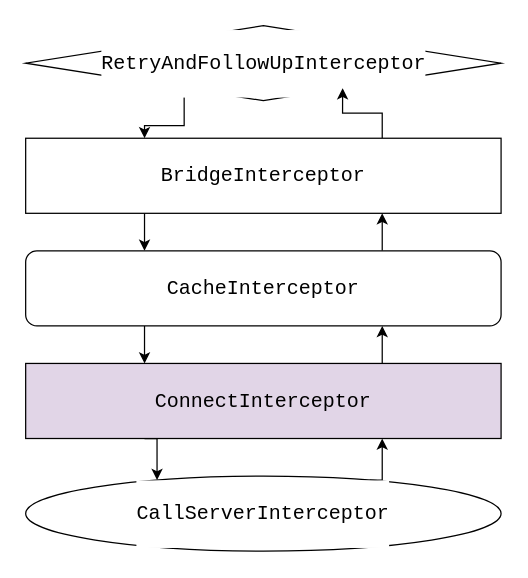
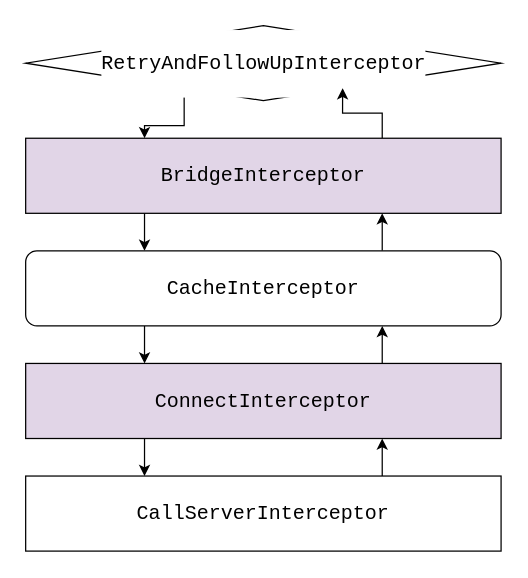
(263, 176) -> (263, 176)
(263, 513) -> (263, 513)
